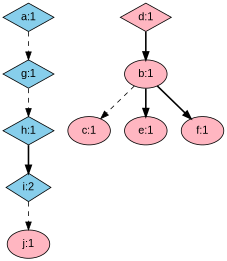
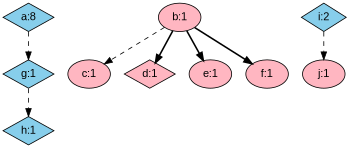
(28, 17) -> (28, 17)
(146, 42) -> (166, 43)
(28, 155) -> none
